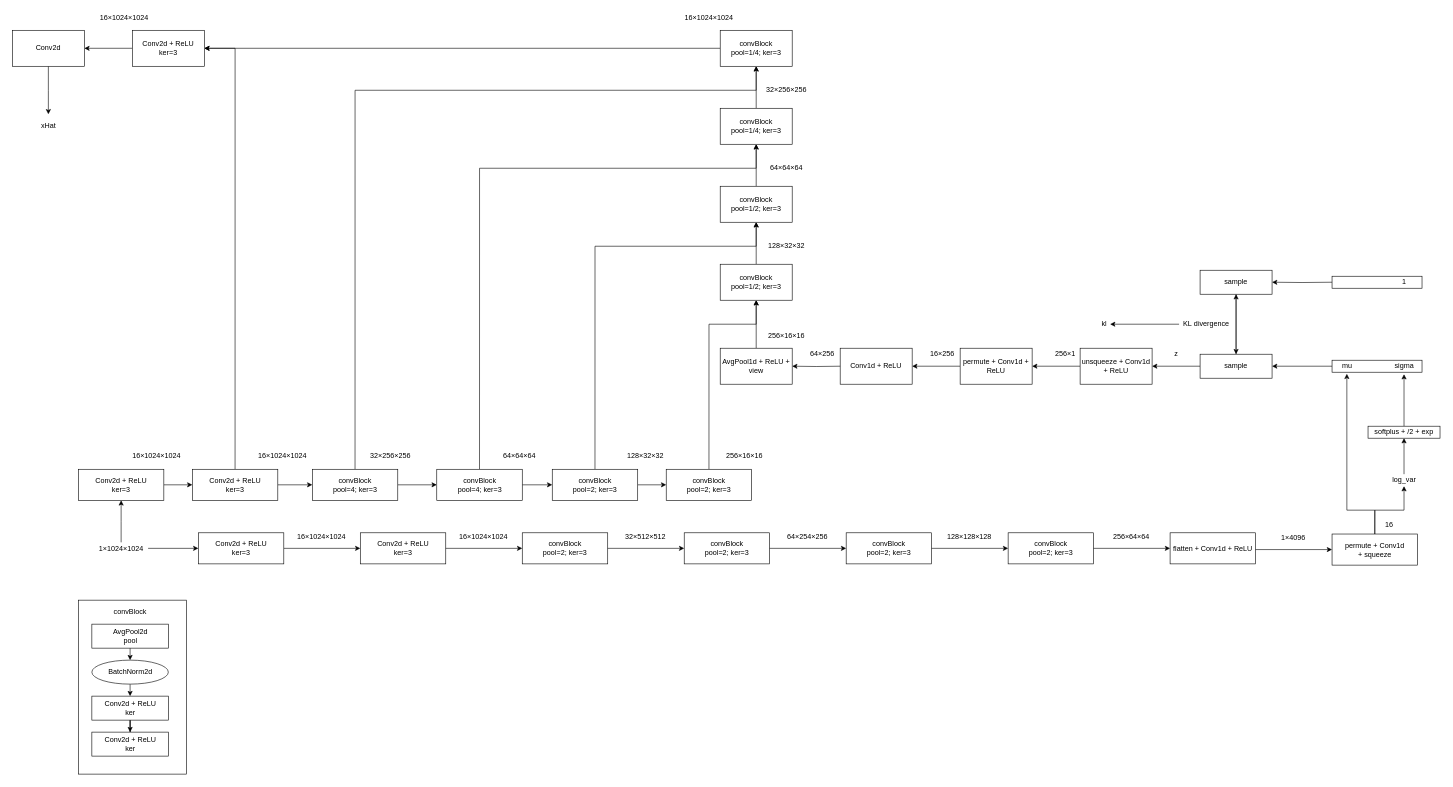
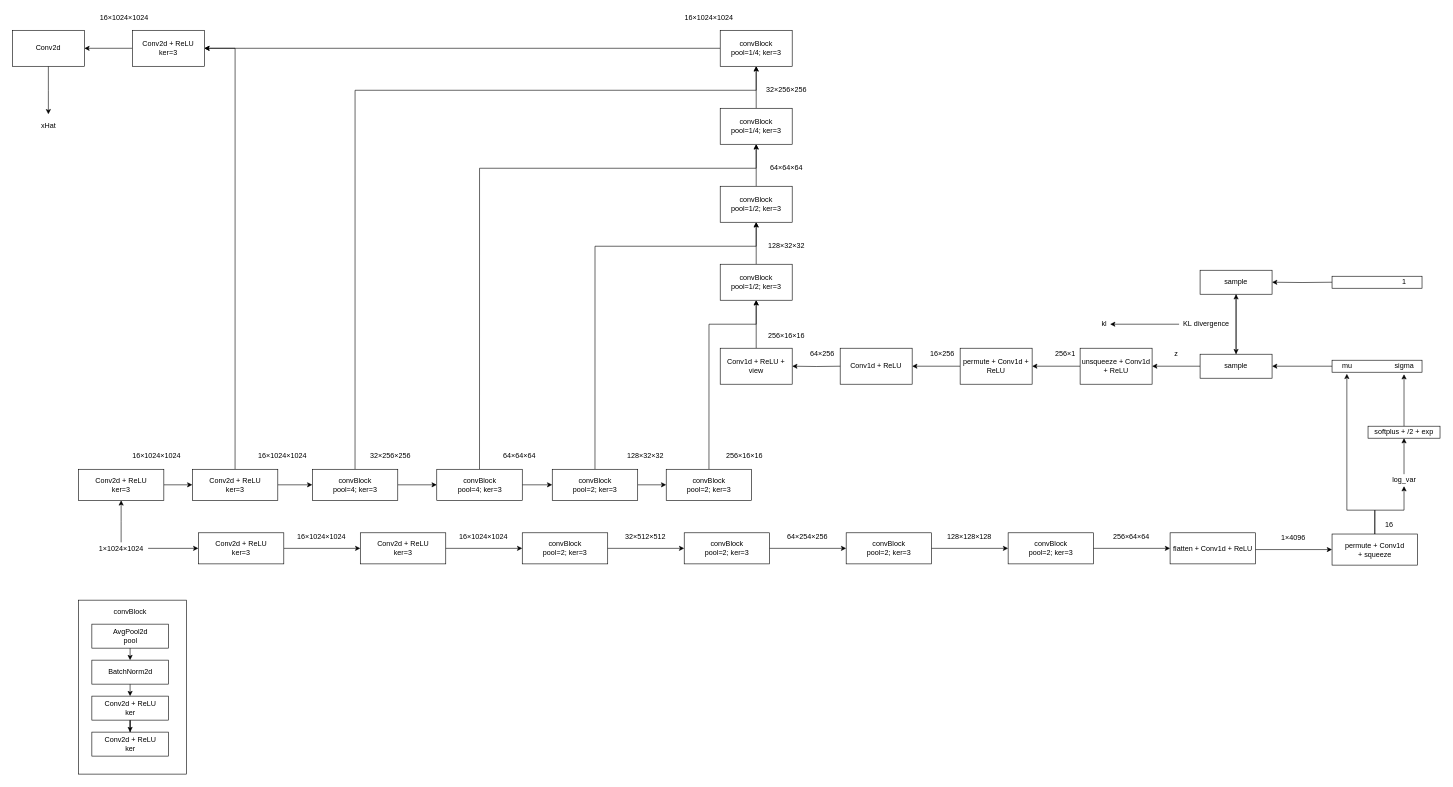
(756, 366) -> (756, 366)
(130, 672) -> (130, 672)
